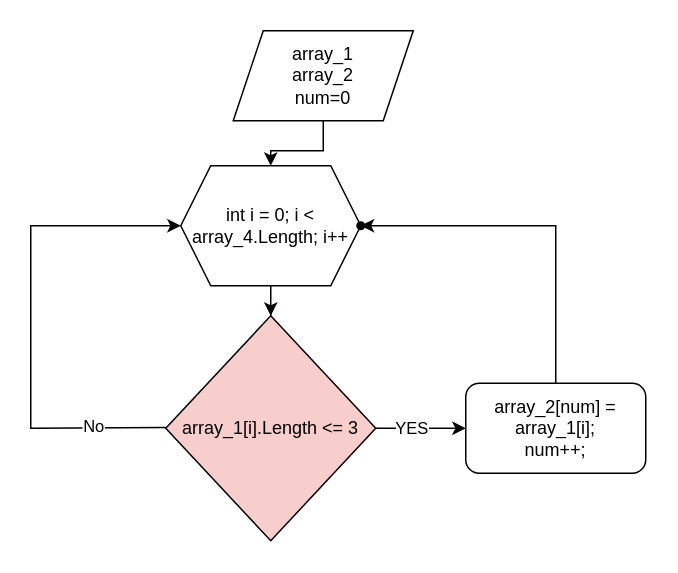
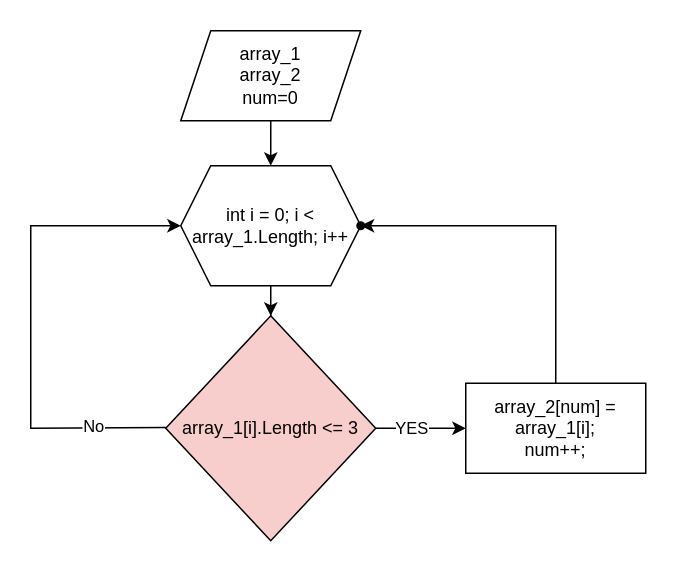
(323, 76) -> (271, 76)
(271, 226) -> (271, 226)
(556, 428) -> (556, 428)
